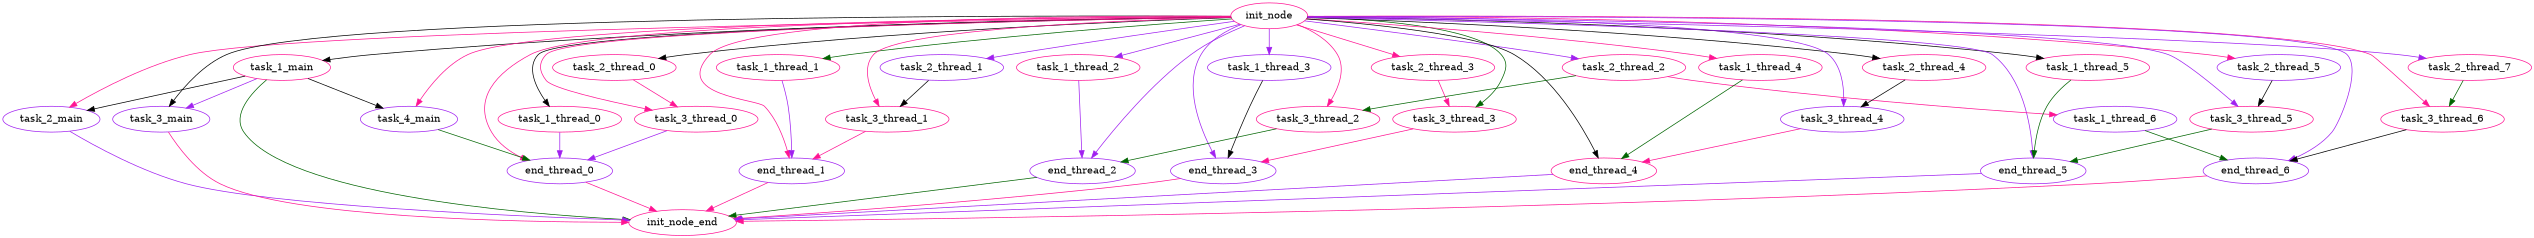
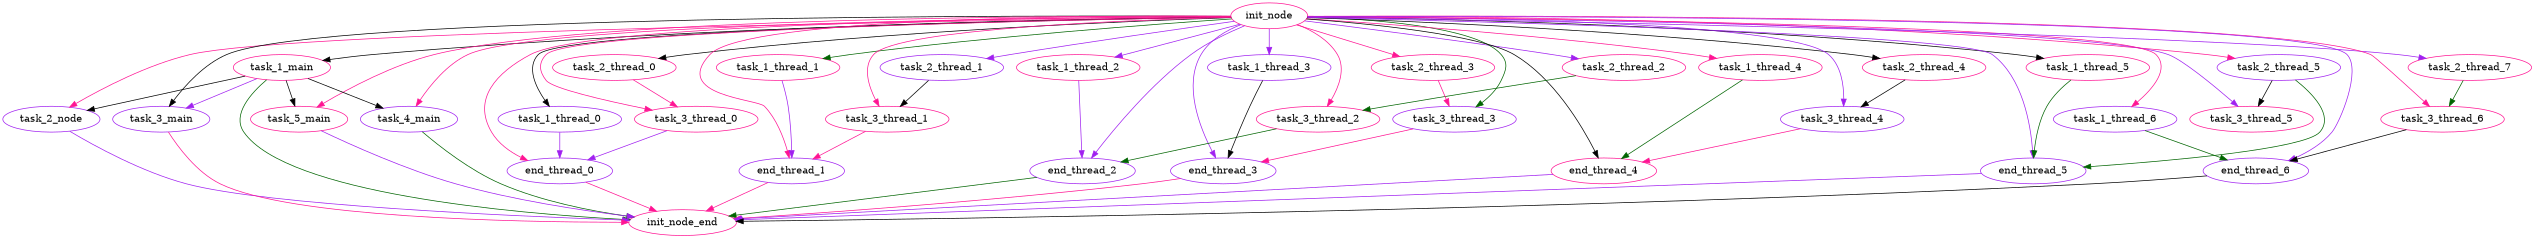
(1858, 99) -> (1761, 24)
(51, 119) -> (51, 119)
none -> (299, 119)
(560, 119) -> (560, 119)
(1454, 119) -> (1454, 119)
(480, 144) -> (517, 190)
(2145, 145) -> (2238, 152)
(1476, 207) -> (1476, 207)
